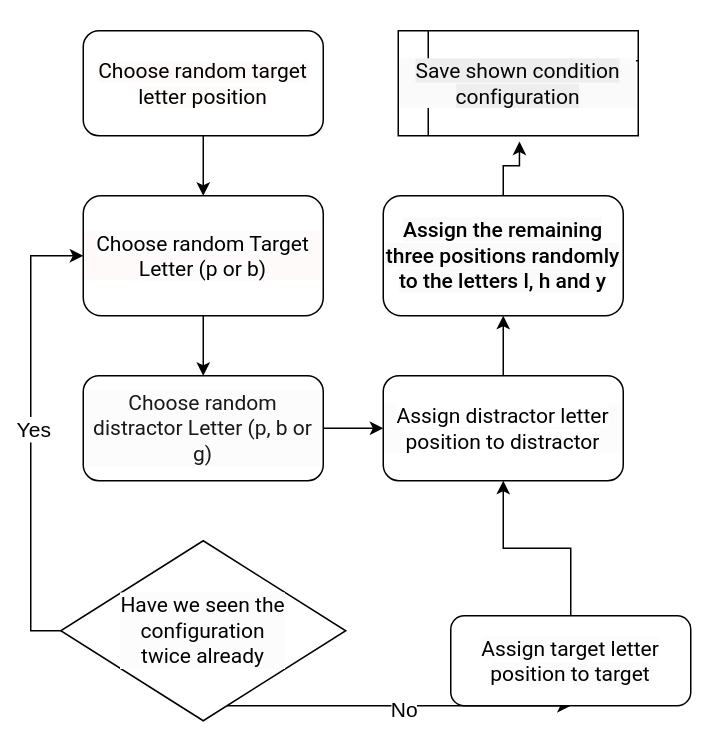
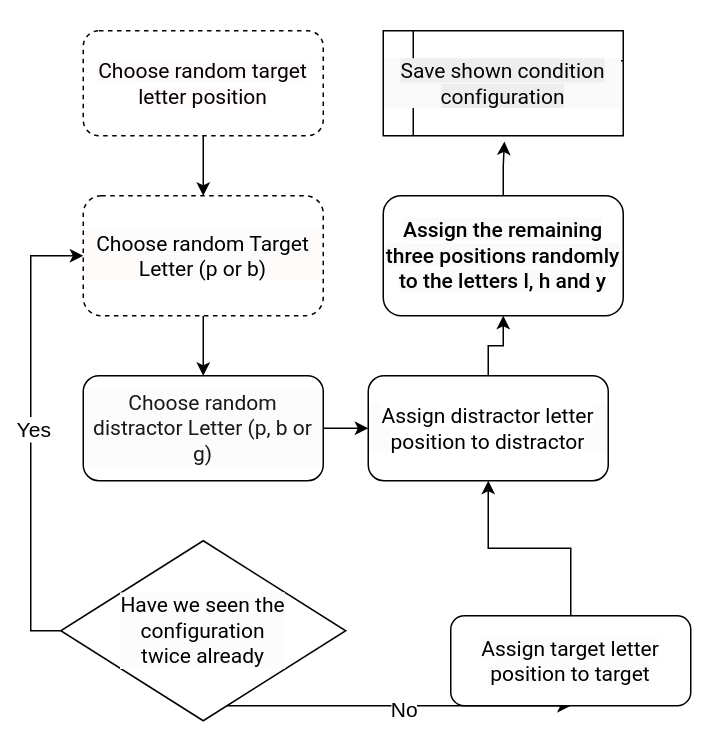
(203, 83) -> (203, 83)
(518, 83) -> (503, 83)
(203, 256) -> (203, 256)
(503, 428) -> (488, 428)
